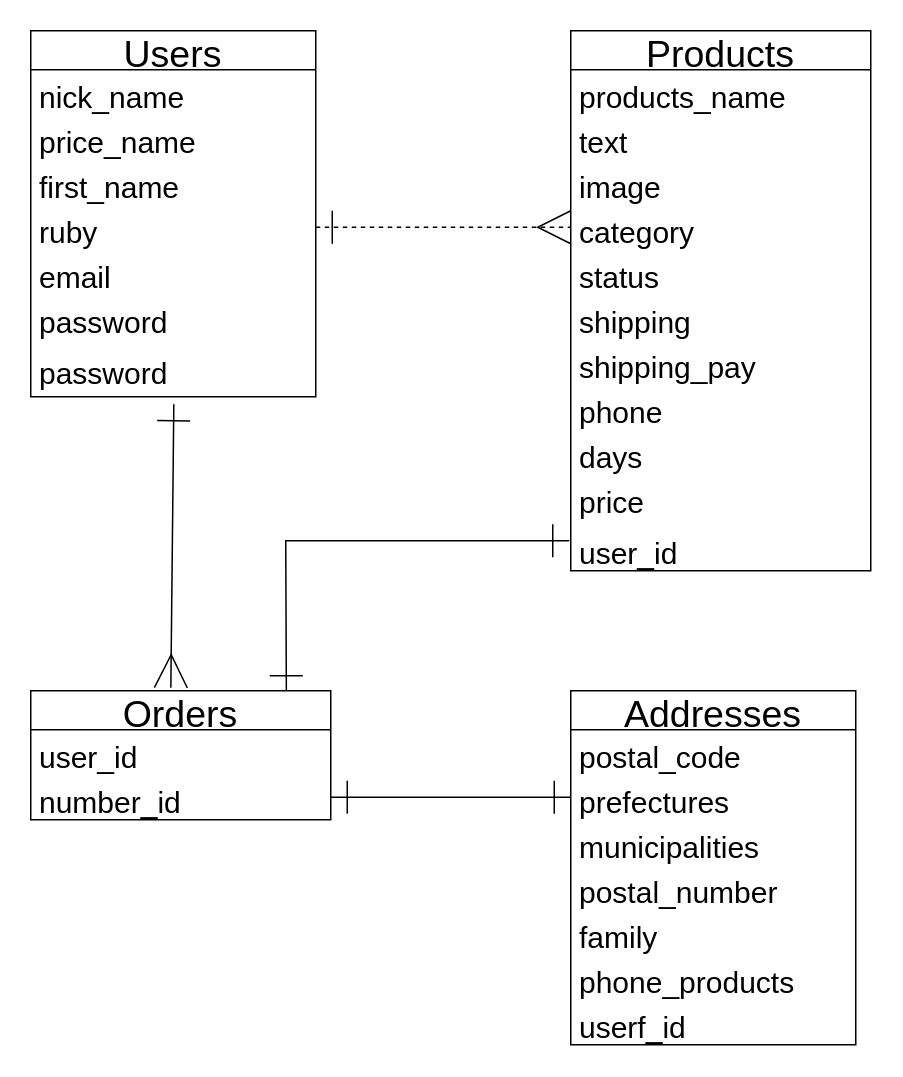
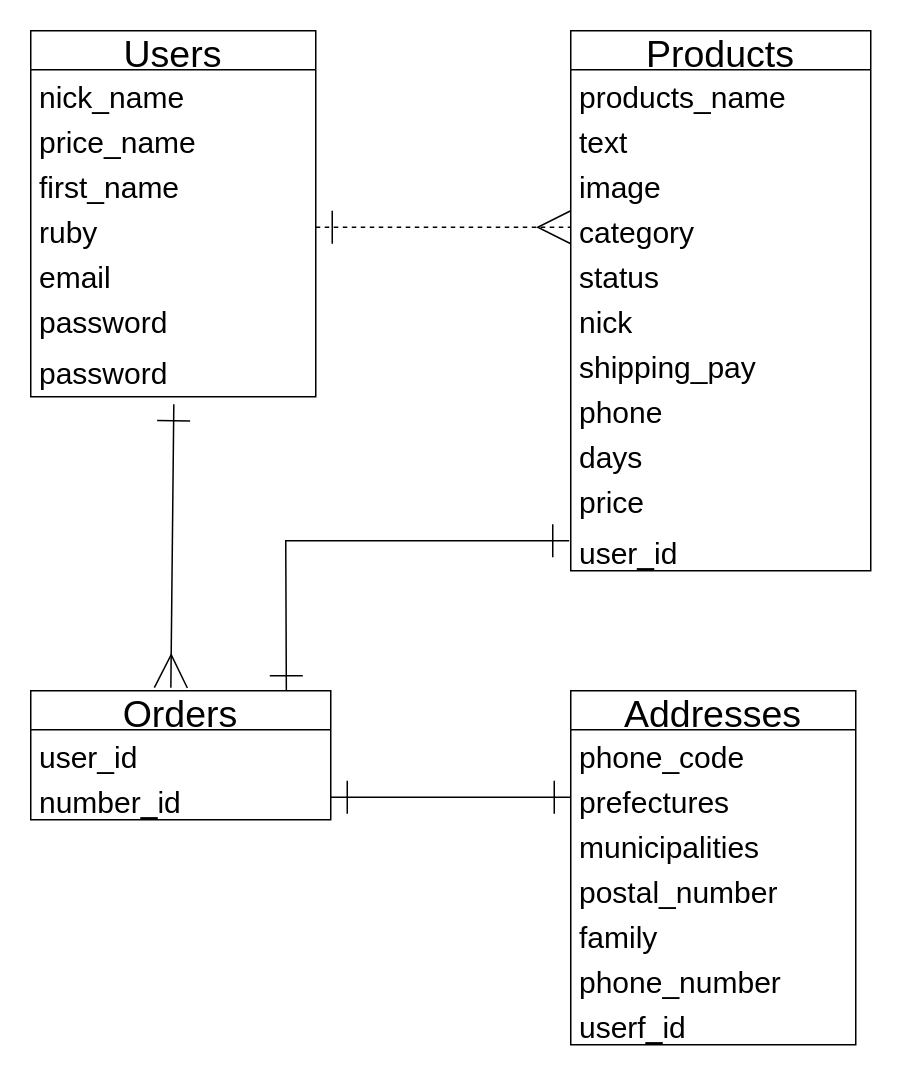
(638, 323) -> (609, 323)
(668, 758) -> (663, 758)
(697, 983) -> (680, 983)
